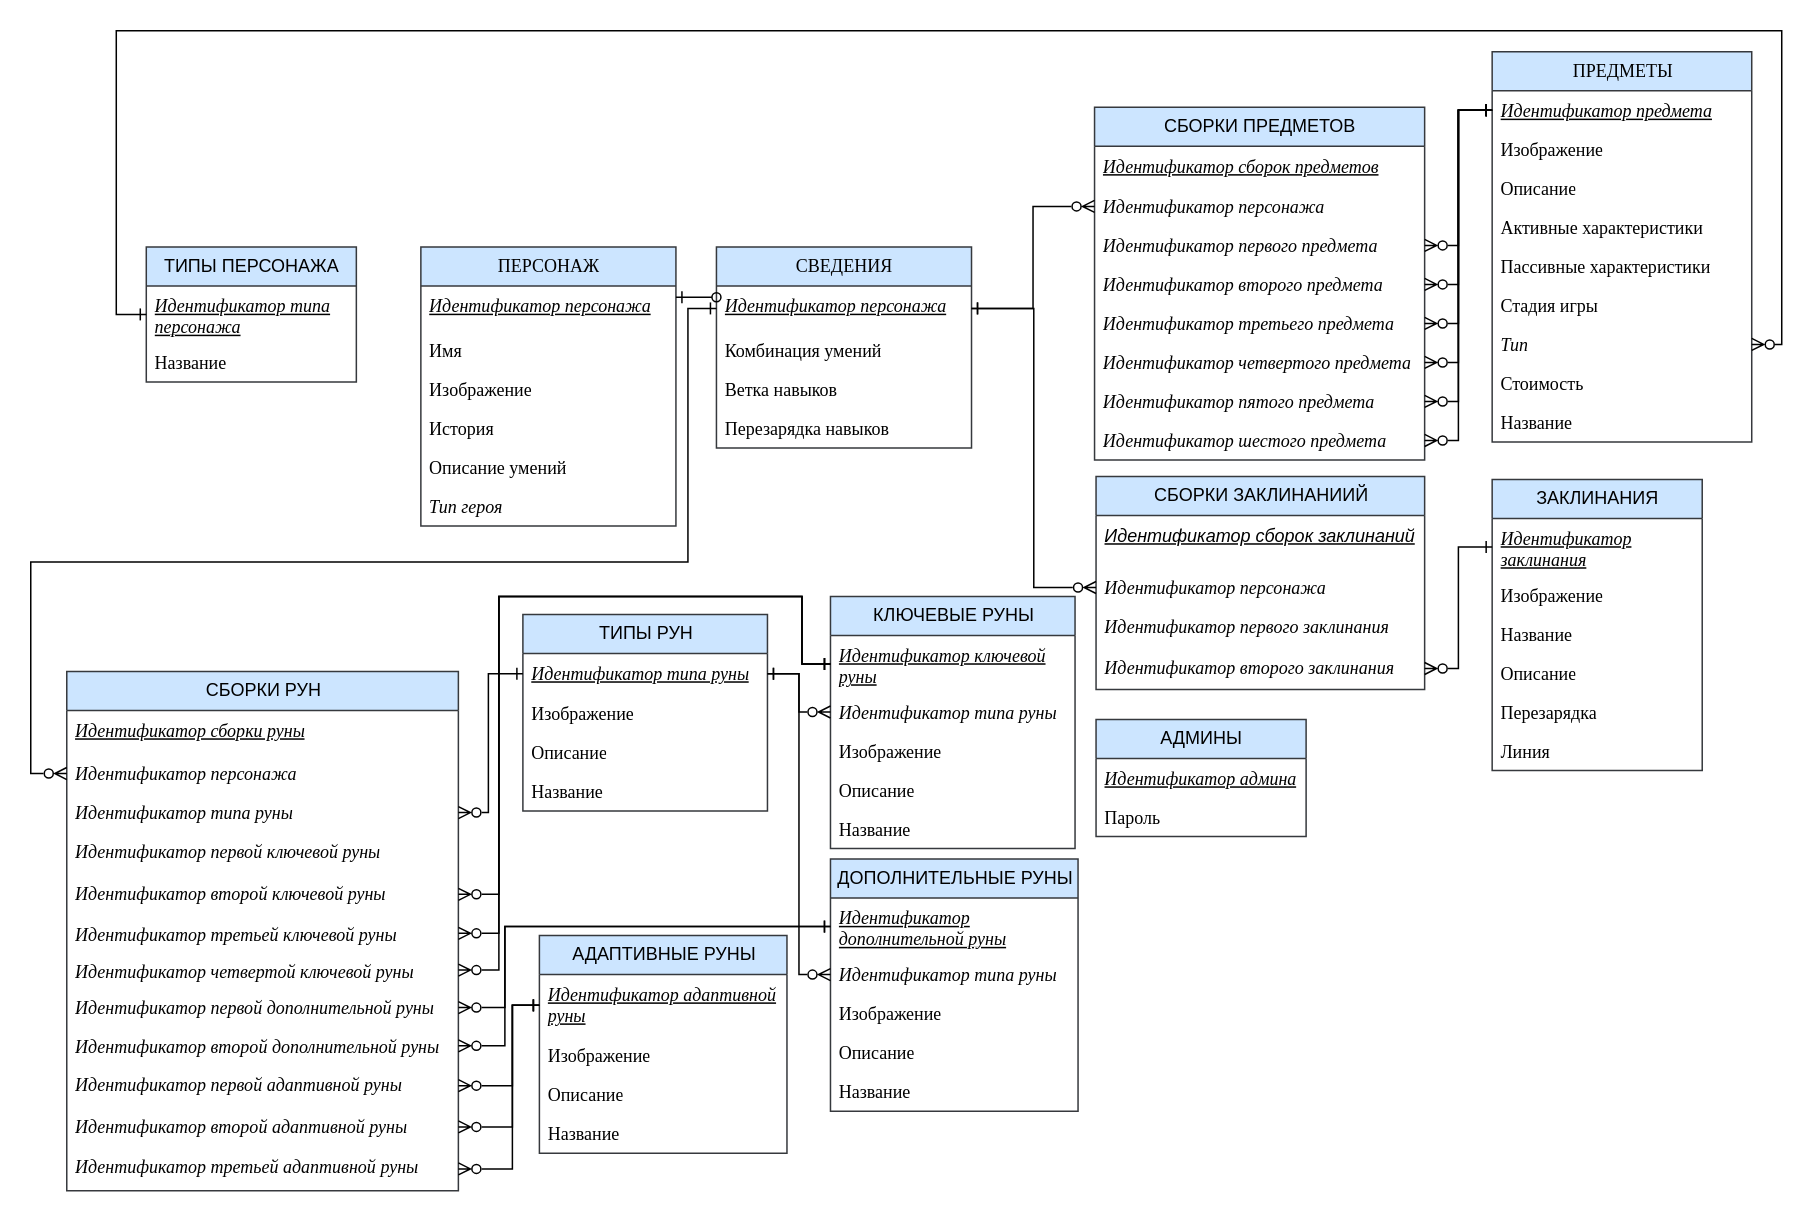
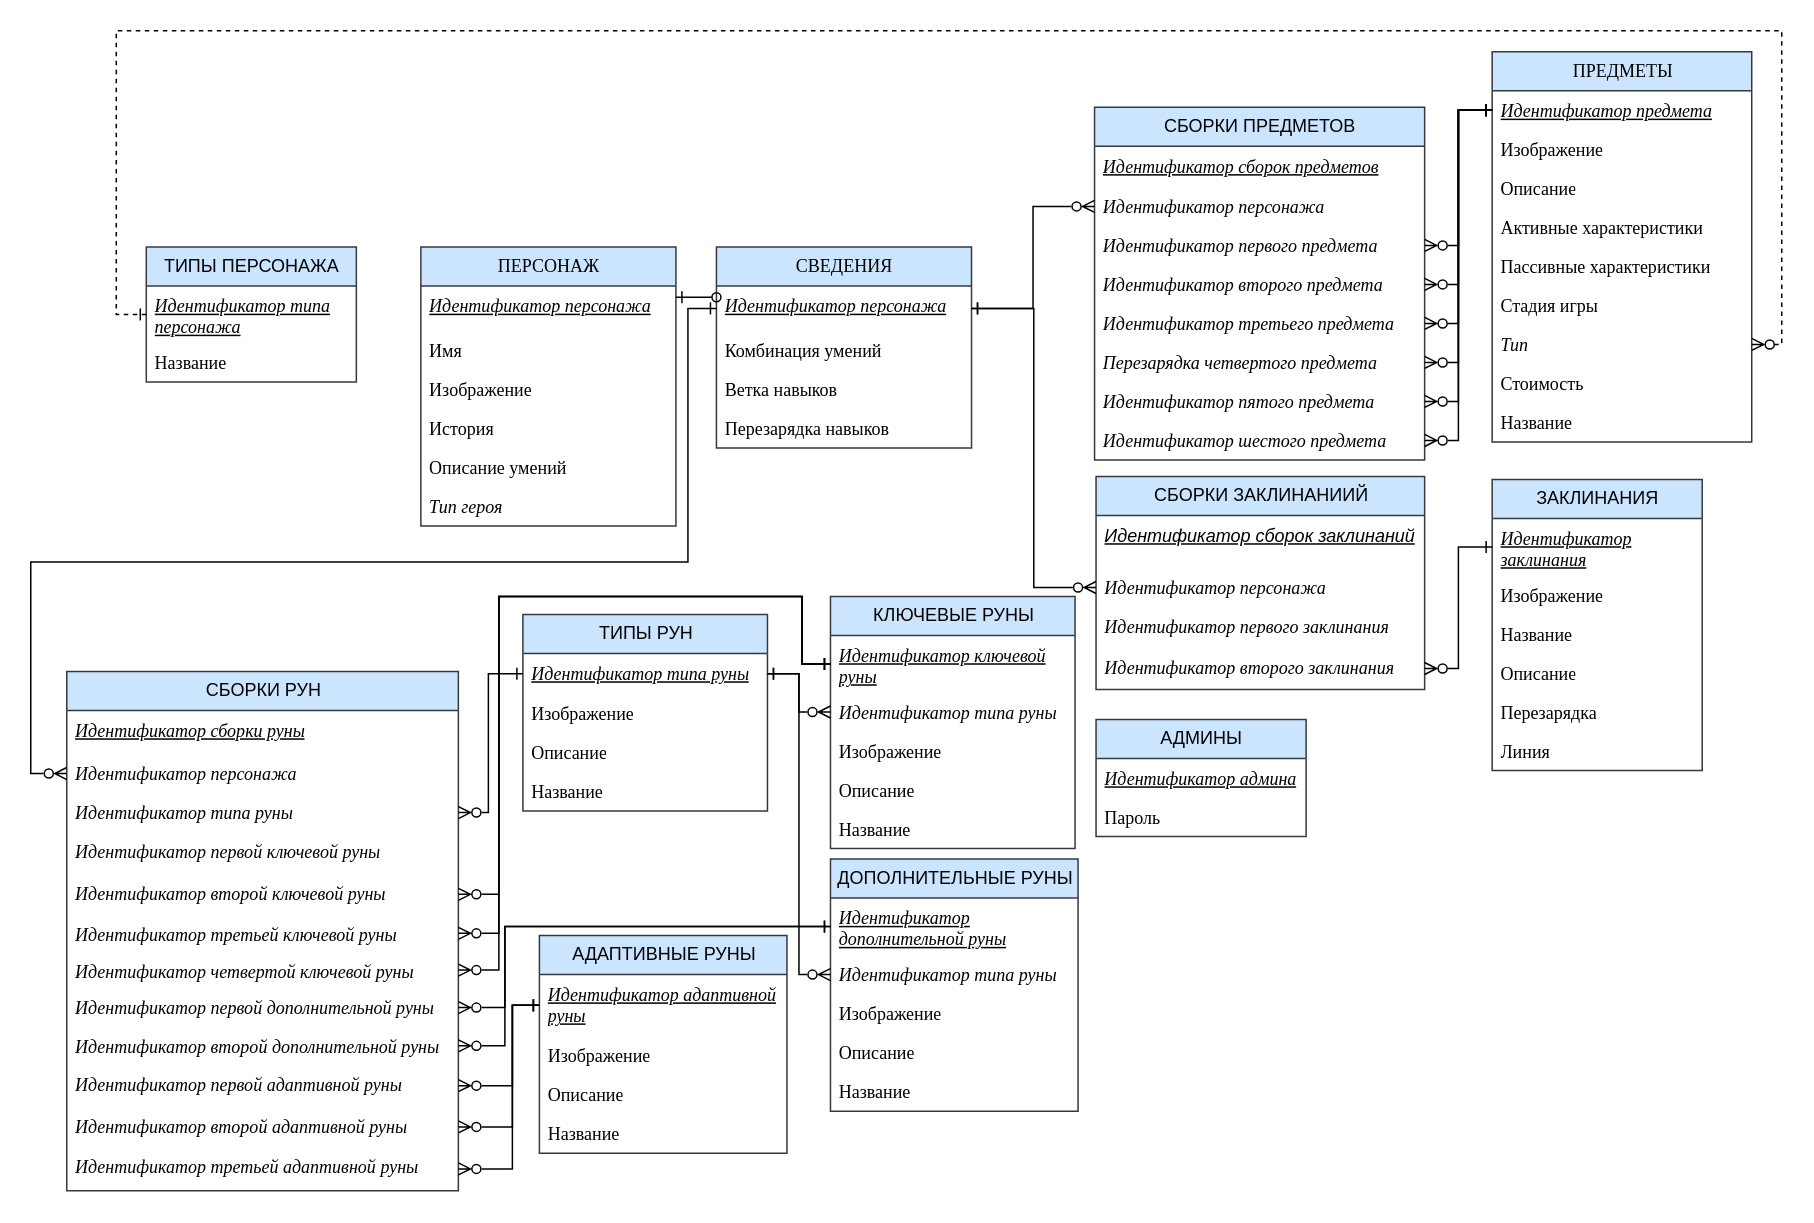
(952, 31) -> (952, 31)
(1261, 375) -> (1255, 364)
